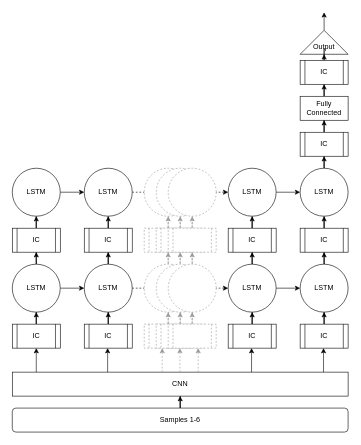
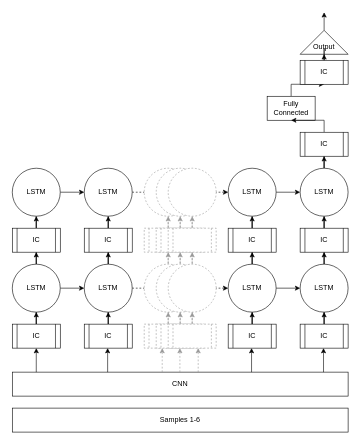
(324, 108) -> (291, 108)
(180, 400) -> none
(180, 420) -> (180, 420)
